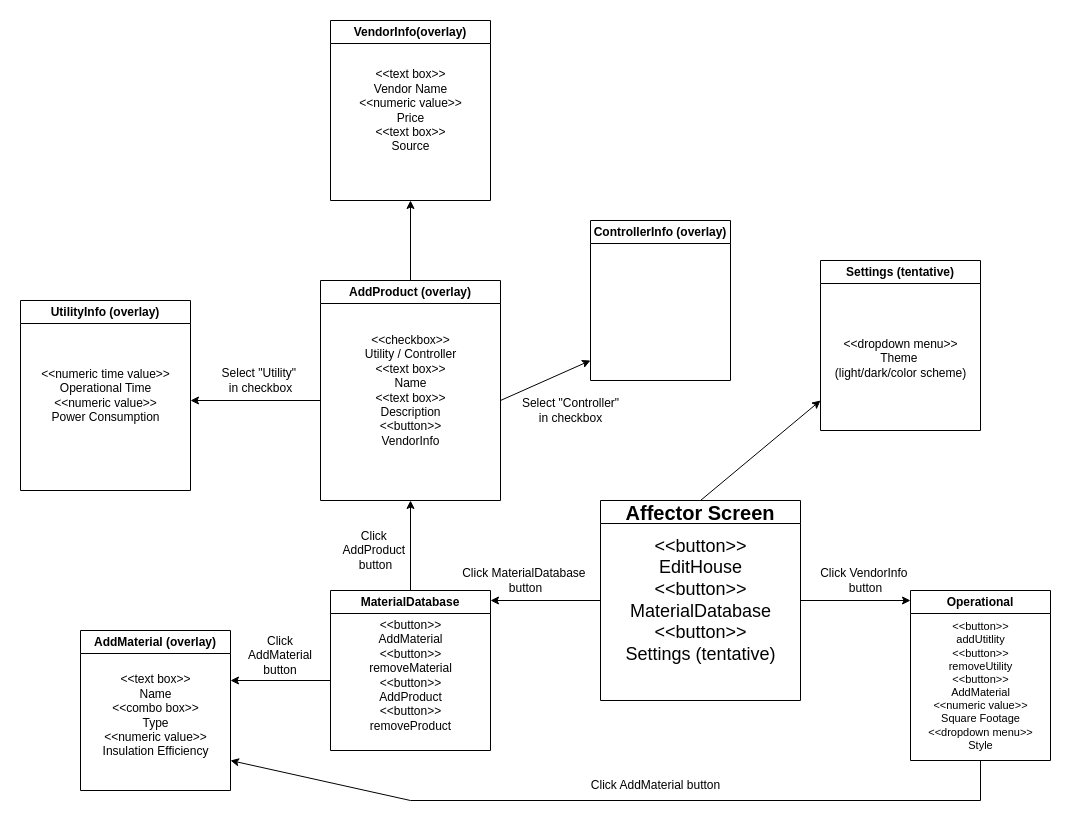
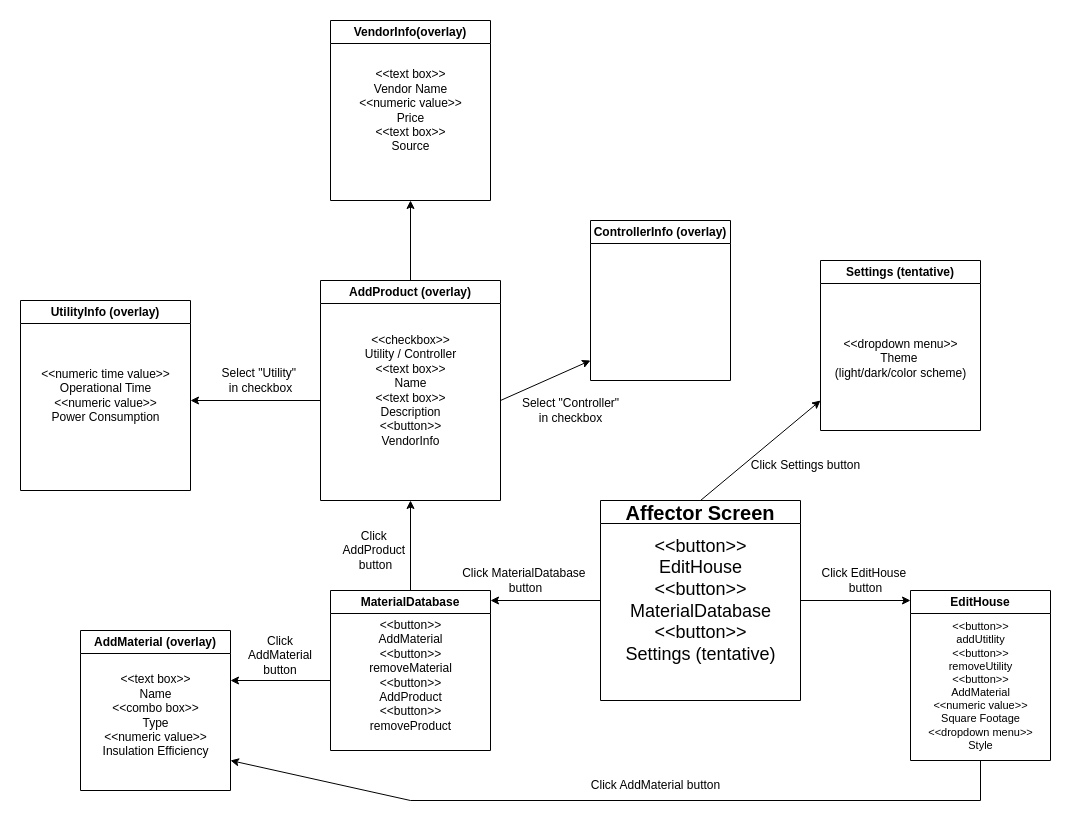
none -> (806, 466)
(866, 581) -> (866, 581)
(981, 603) -> (981, 603)
